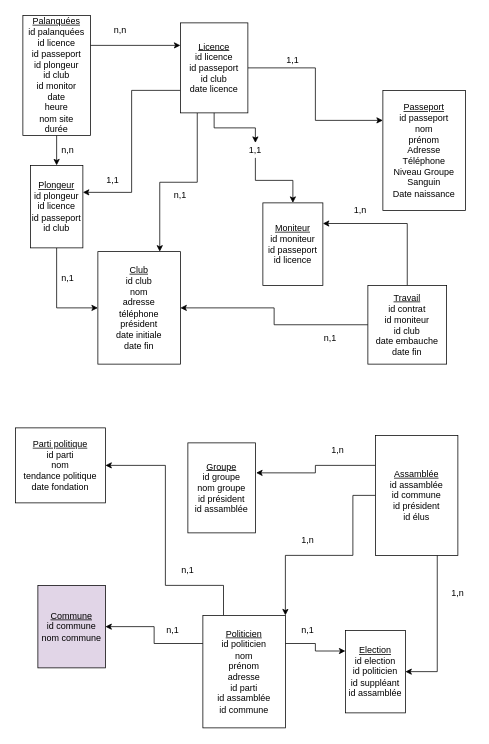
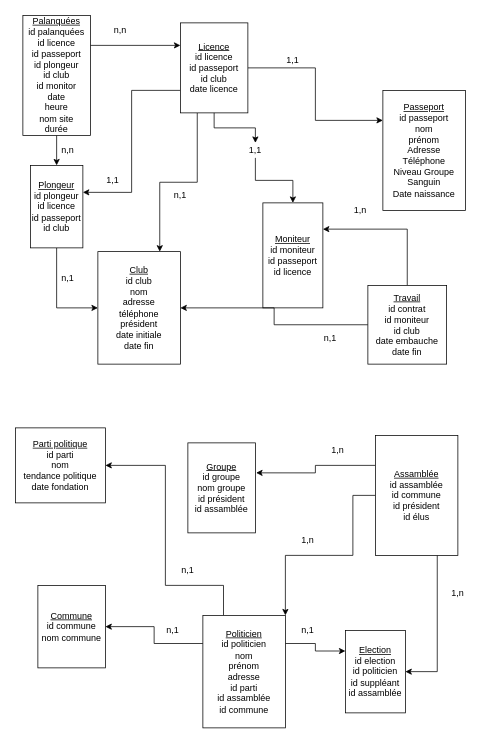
(293, 244) -> (293, 255)
(72, 627) -> (72, 627)
